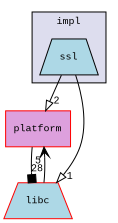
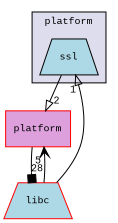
(69, 21) -> (69, 21)
(84, 127) -> (82, 137)
